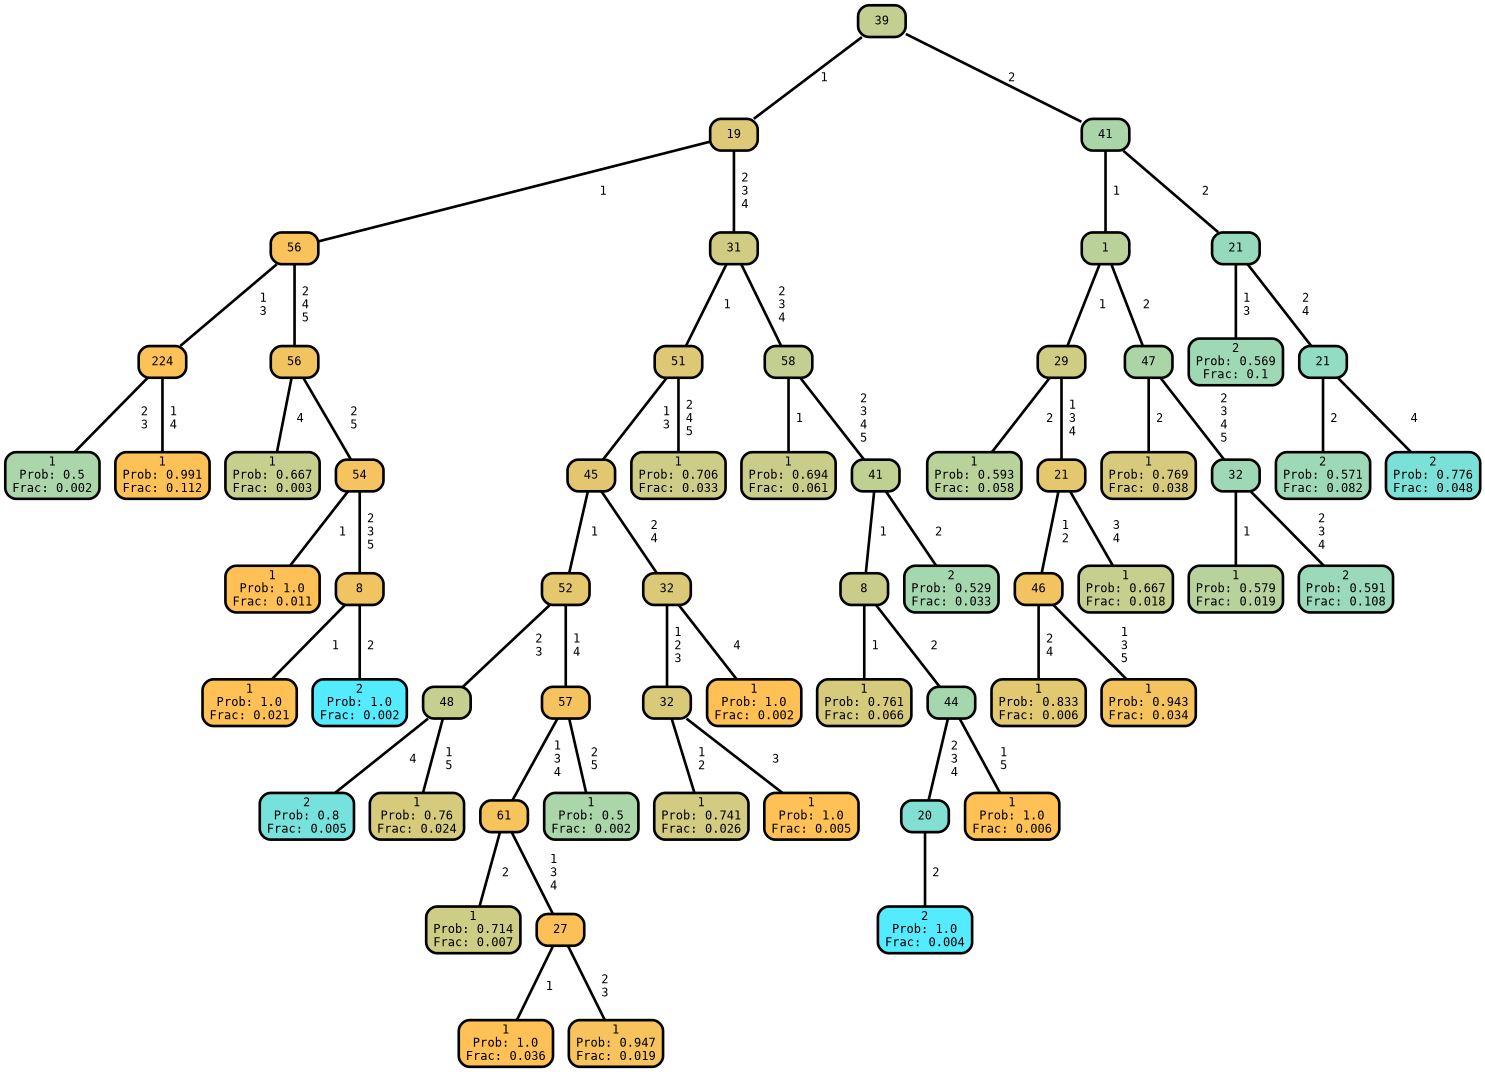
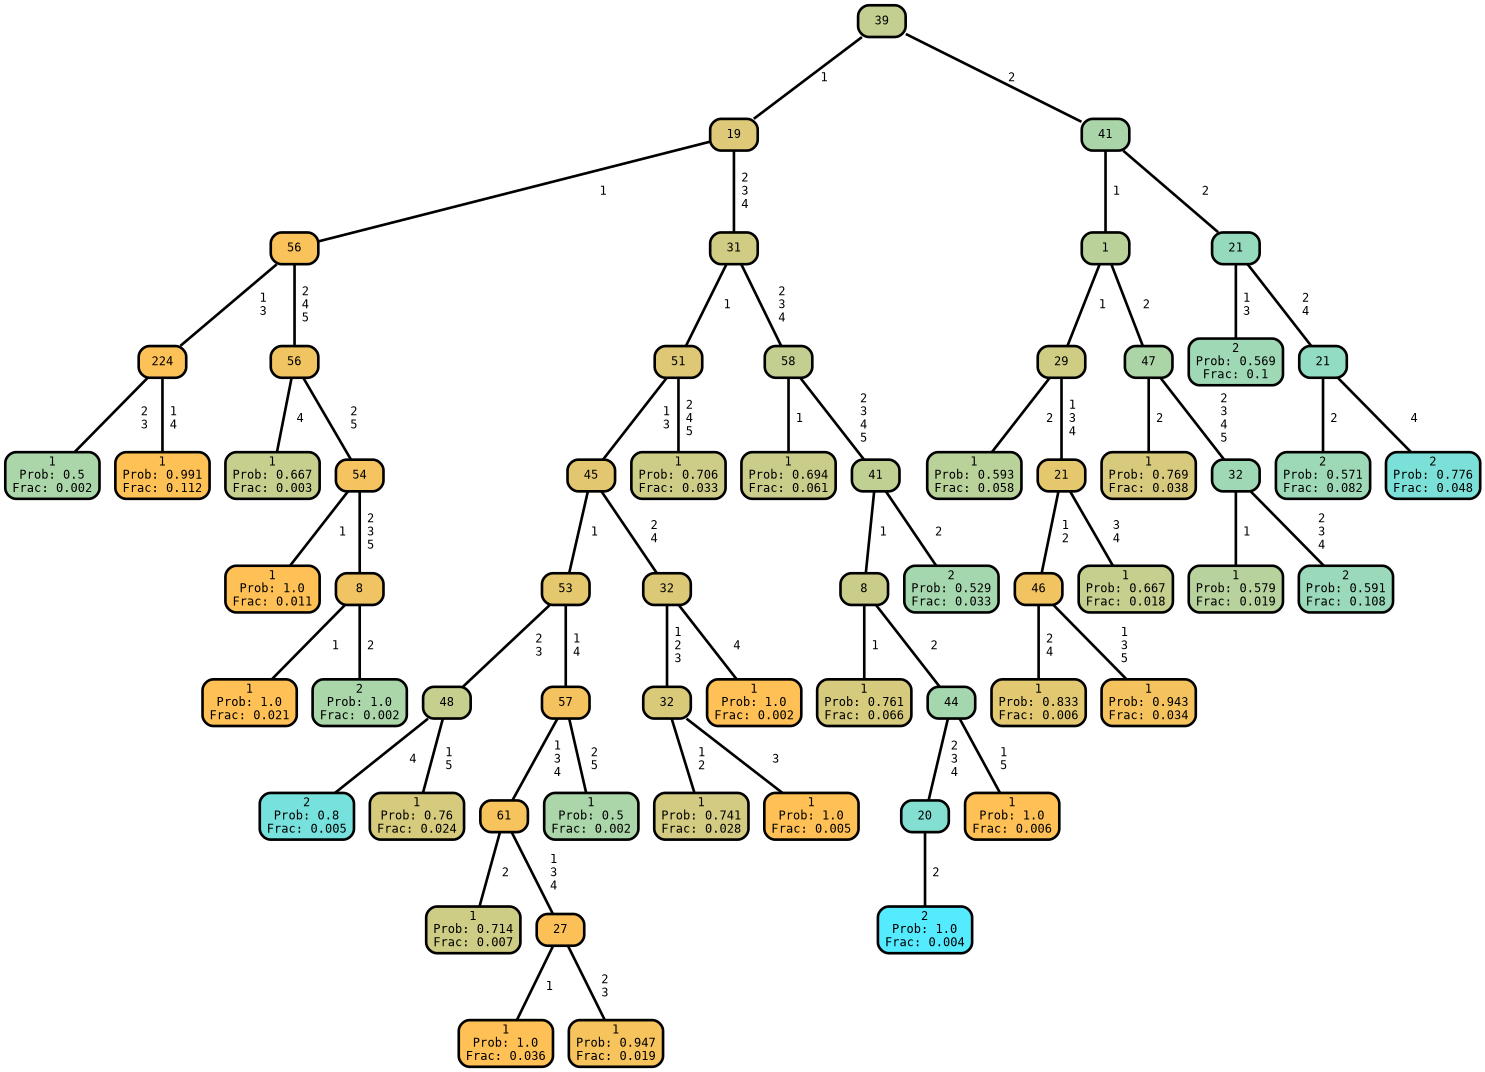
(566, 589) -> (566, 589)
(360, 703) -> (360, 703)
(701, 816) -> (701, 816)
